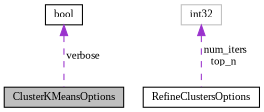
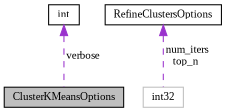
(64, 15) -> (64, 15)
(201, 61) -> (163, 61)
